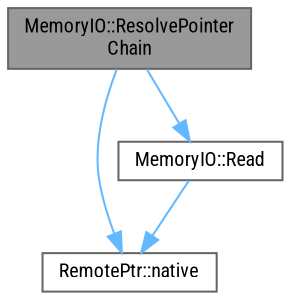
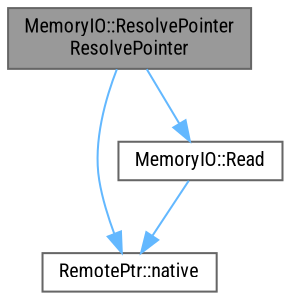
(130, 38) -> (130, 38)
